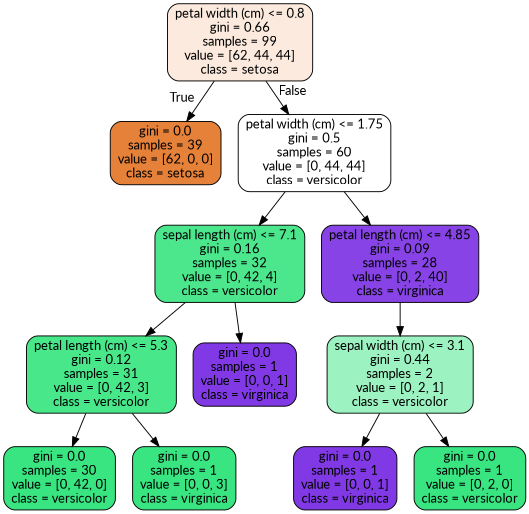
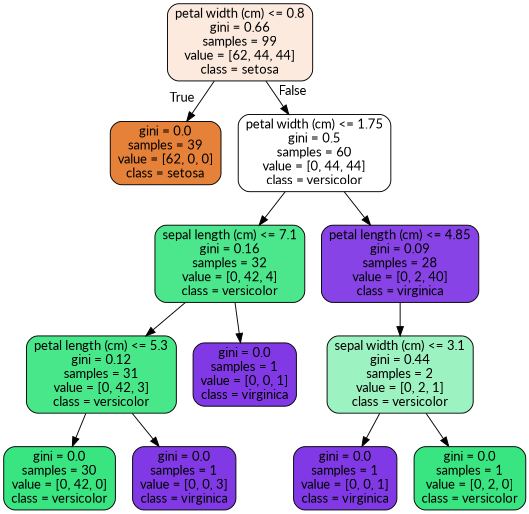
(184, 478) -> (184, 478)
